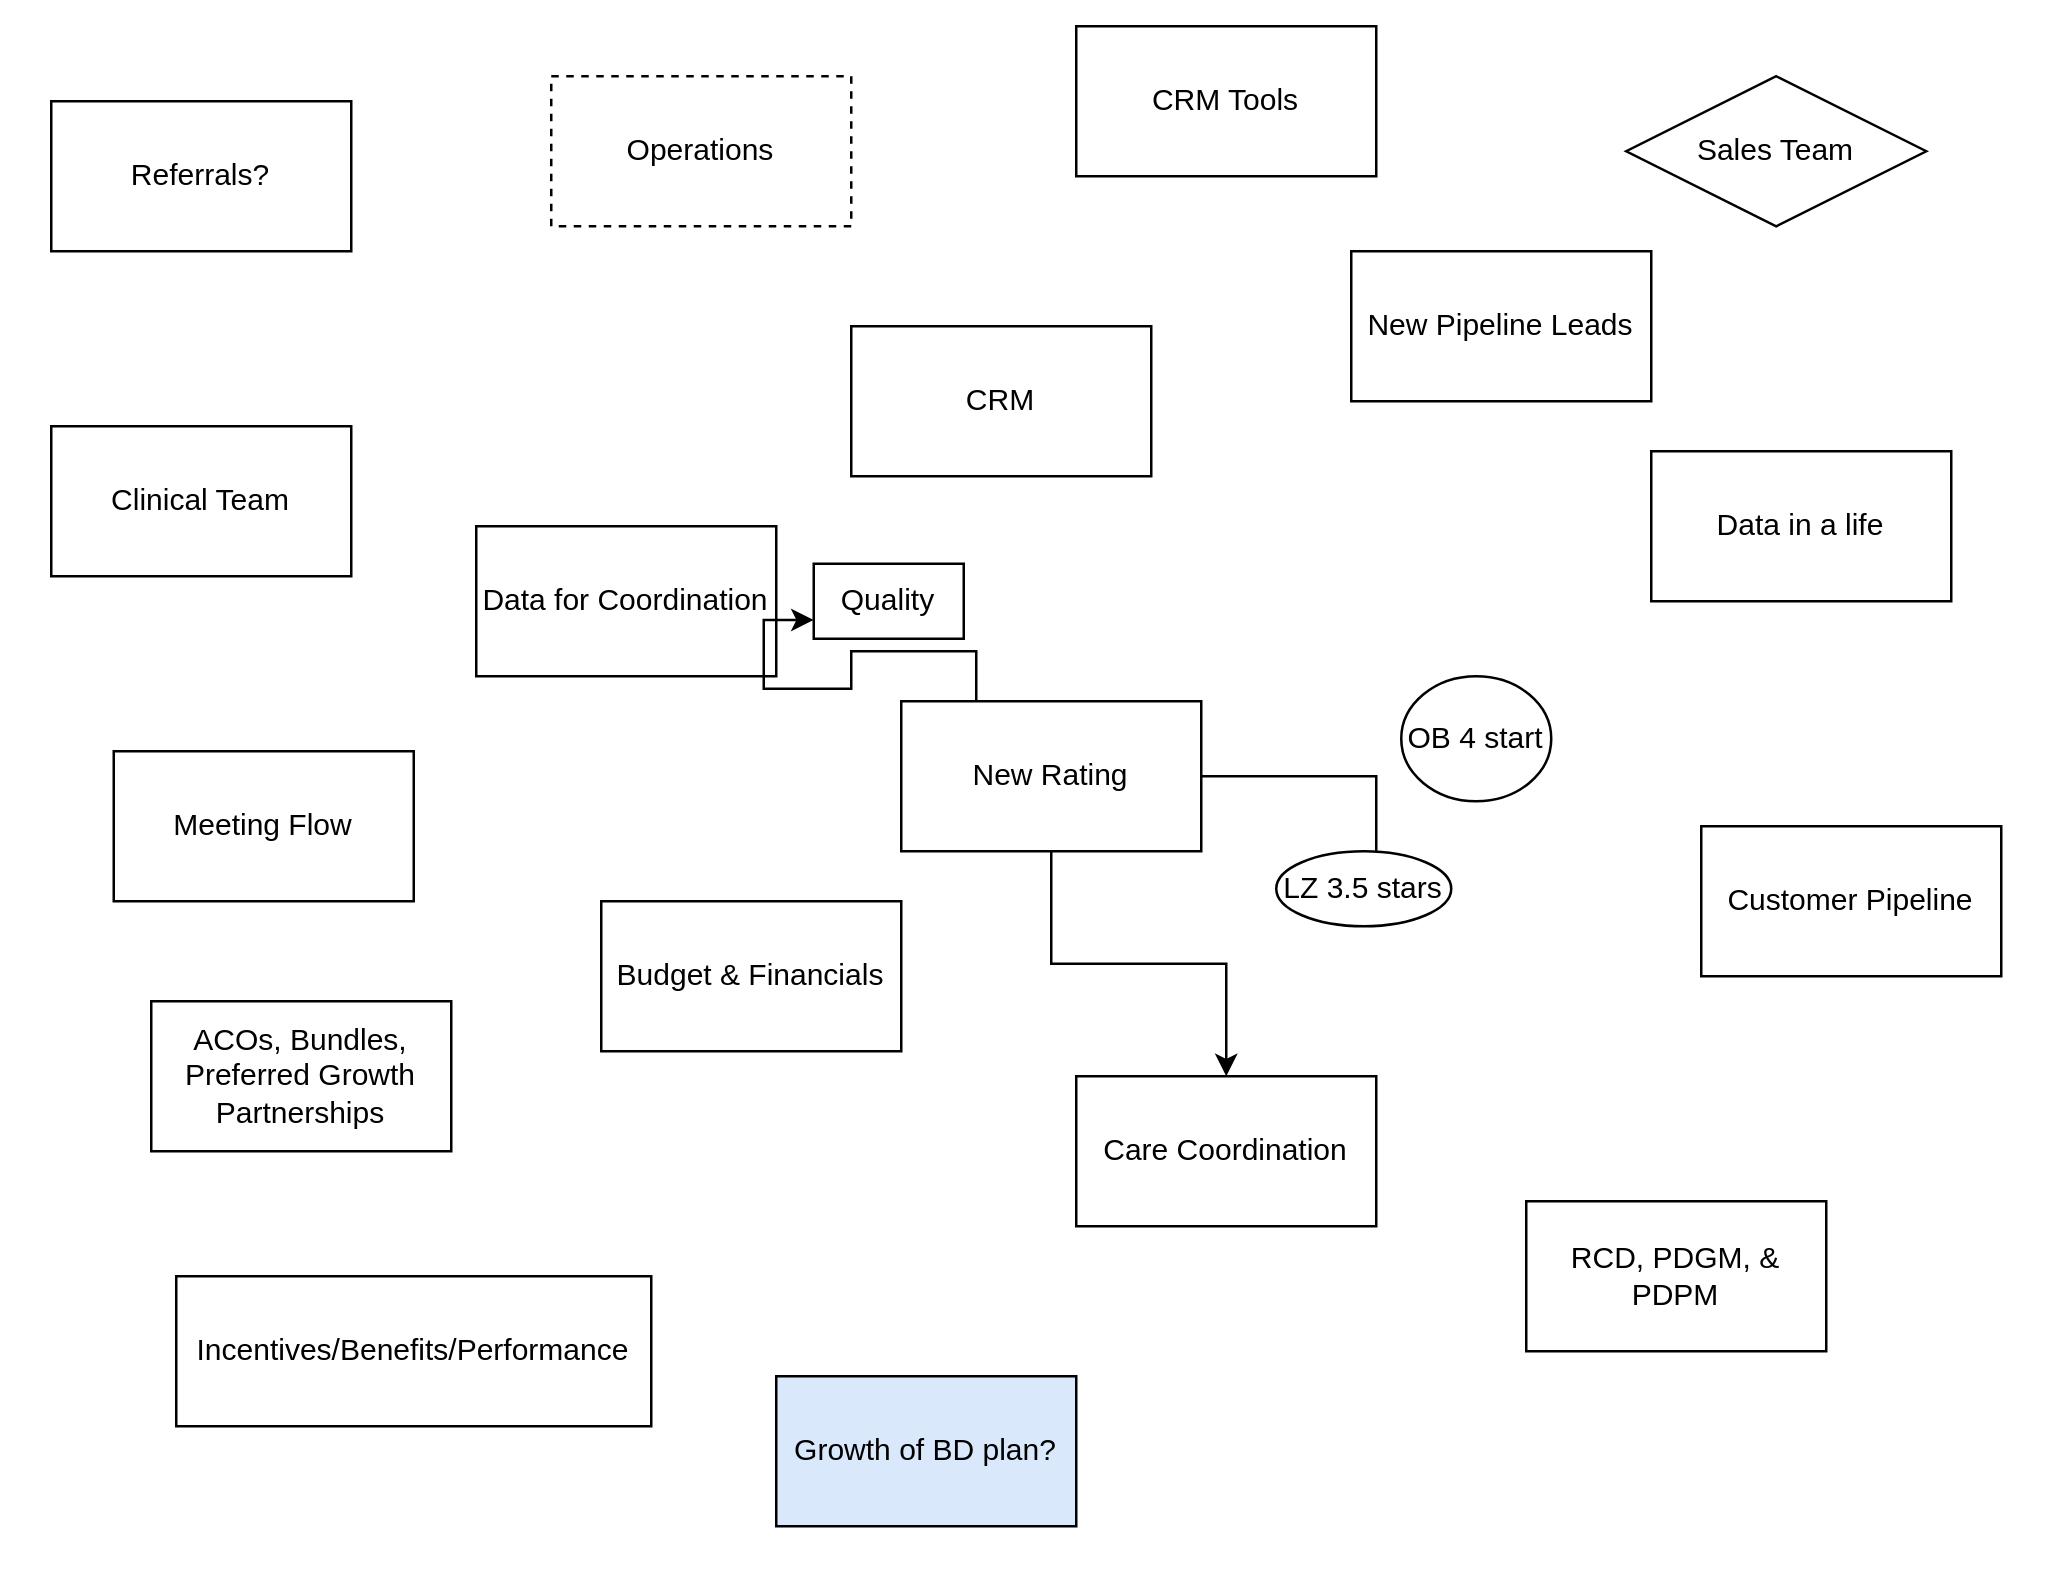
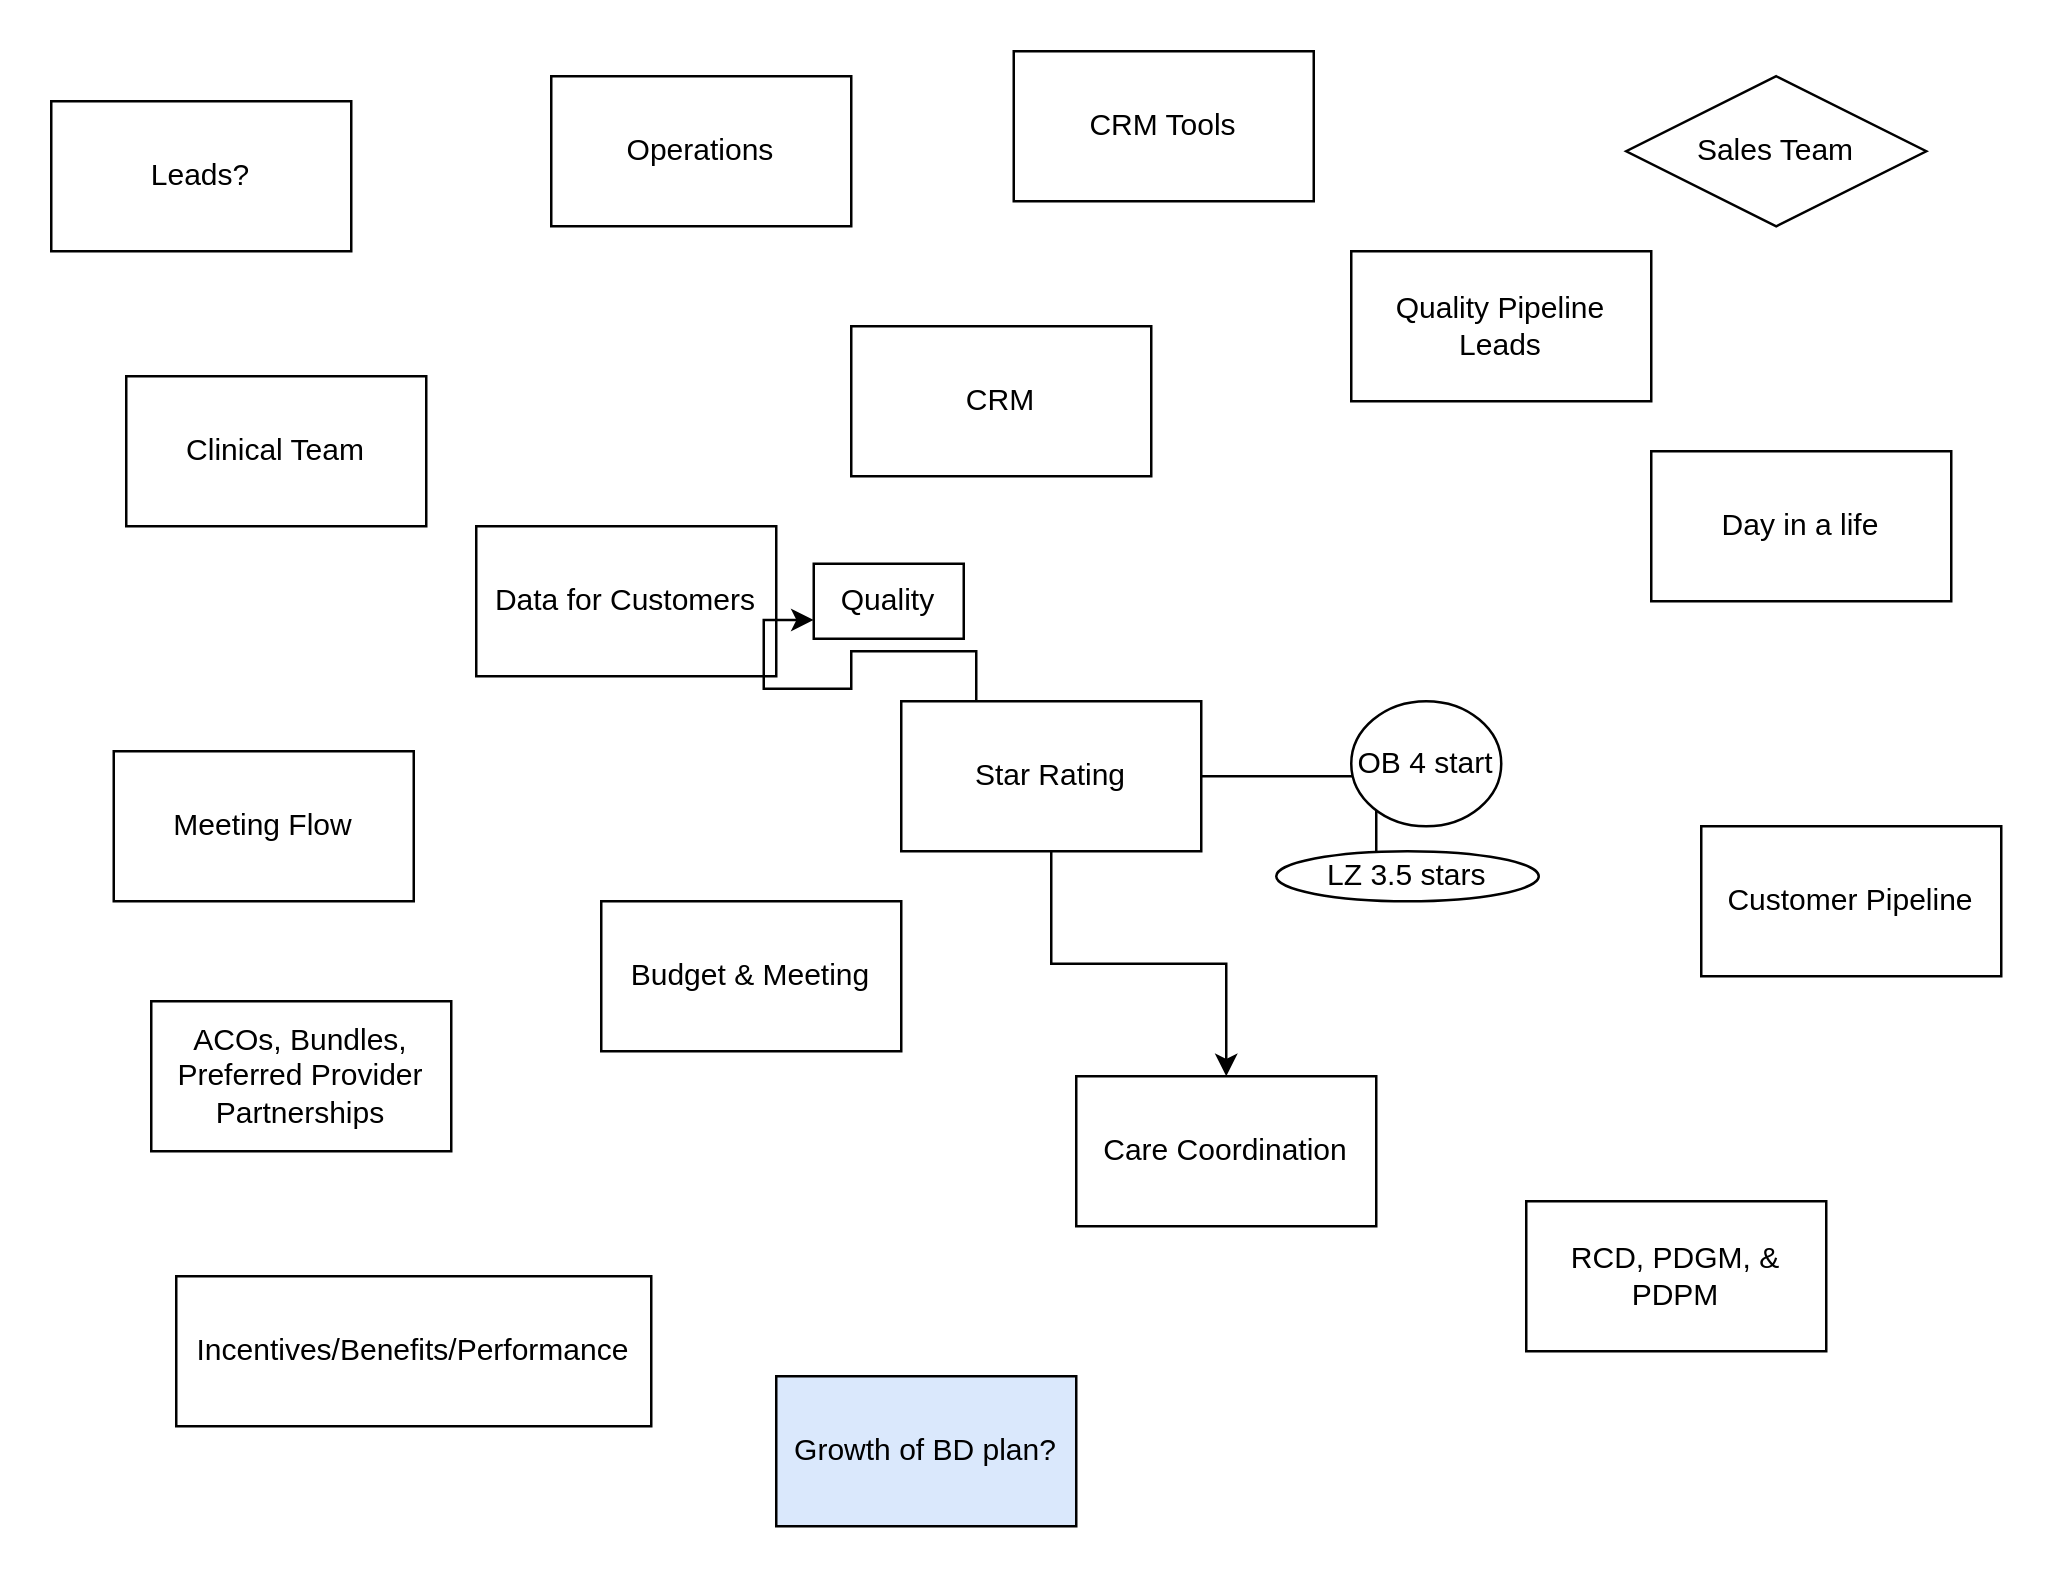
(1226, 101) -> (1164, 126)
(701, 151) -> (701, 151)
(201, 176) -> (201, 176)
(1501, 326) -> (1501, 326)
(201, 501) -> (276, 451)
(1801, 526) -> (1801, 526)
(626, 601) -> (626, 601)
(1476, 739) -> (1426, 764)
(1051, 776) -> (1051, 776)
(1364, 889) -> (1408, 876)
(751, 976) -> (751, 976)
(301, 1076) -> (301, 1076)
